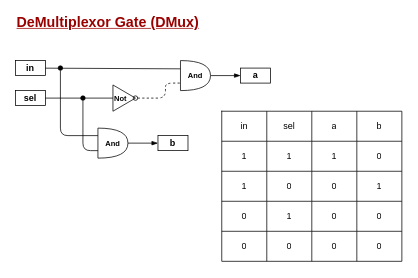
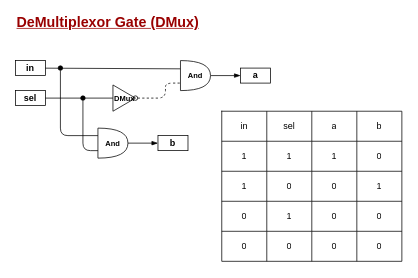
(122, 98) -> (124, 98)
